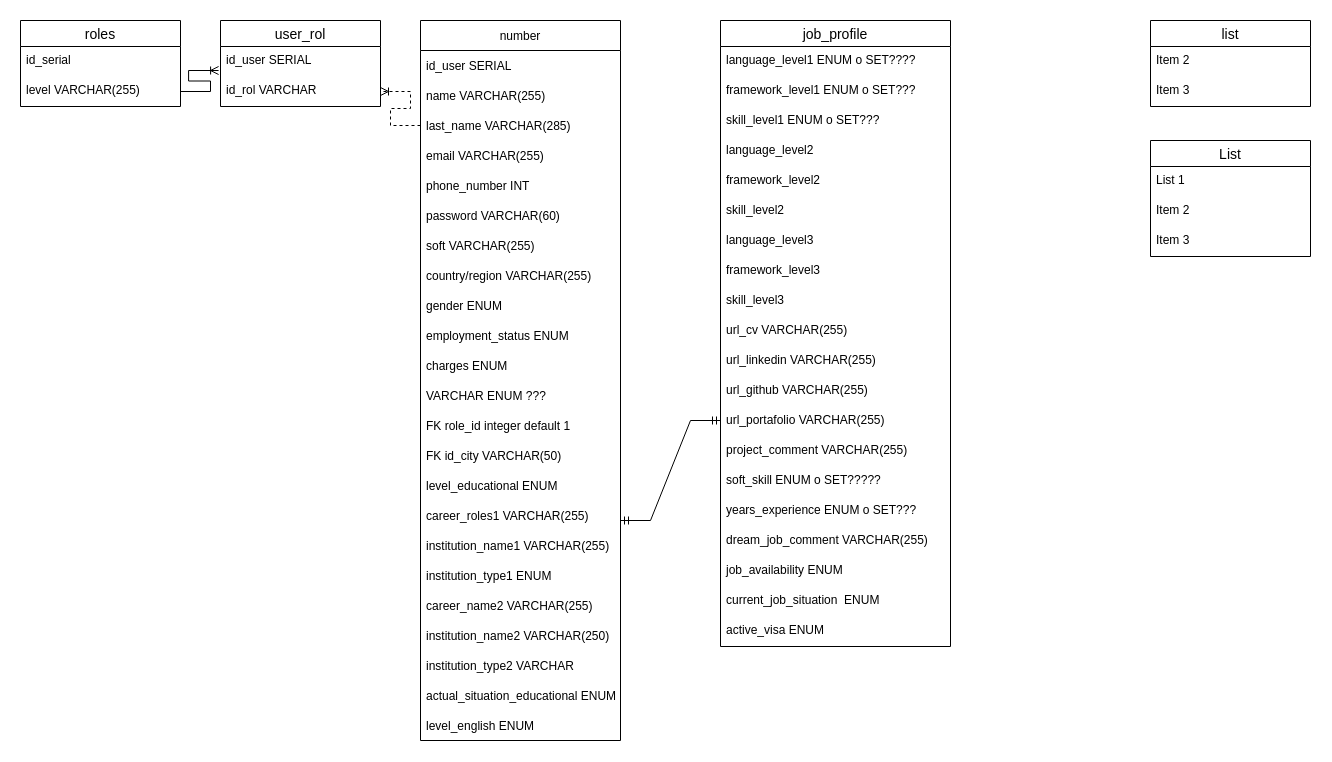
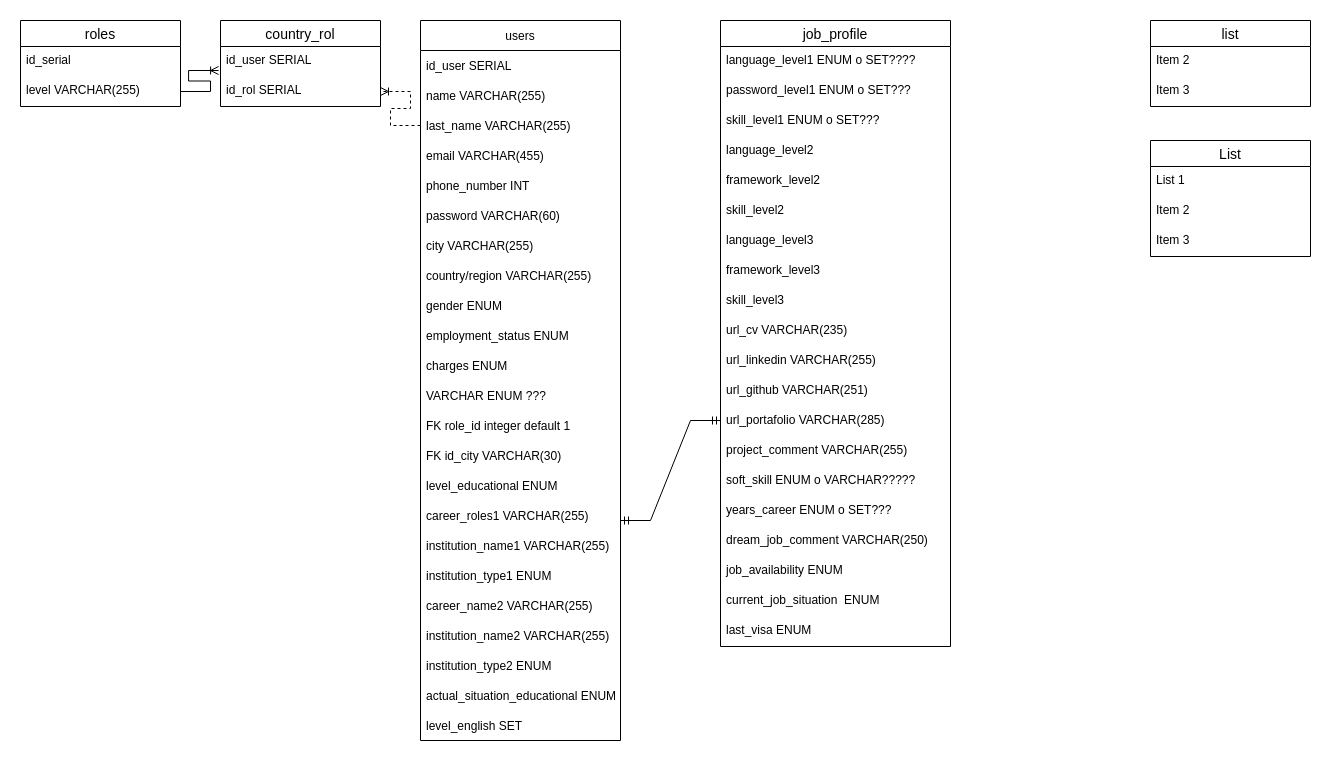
(300, 34) -> (300, 34)
(520, 36) -> (520, 36)
(268, 90) -> (265, 90)
(819, 90) -> (816, 90)
(497, 126) -> (497, 126)
(482, 156) -> (482, 156)
(482, 246) -> (480, 246)
(787, 330) -> (787, 330)
(799, 390) -> (799, 390)
(810, 420) -> (810, 420)
(494, 456) -> (494, 456)
(804, 480) -> (817, 480)
(821, 510) -> (809, 510)
(825, 540) -> (825, 540)
(775, 630) -> (768, 630)
(521, 636) -> (521, 636)
(504, 666) -> (494, 666)
(479, 726) -> (475, 726)
